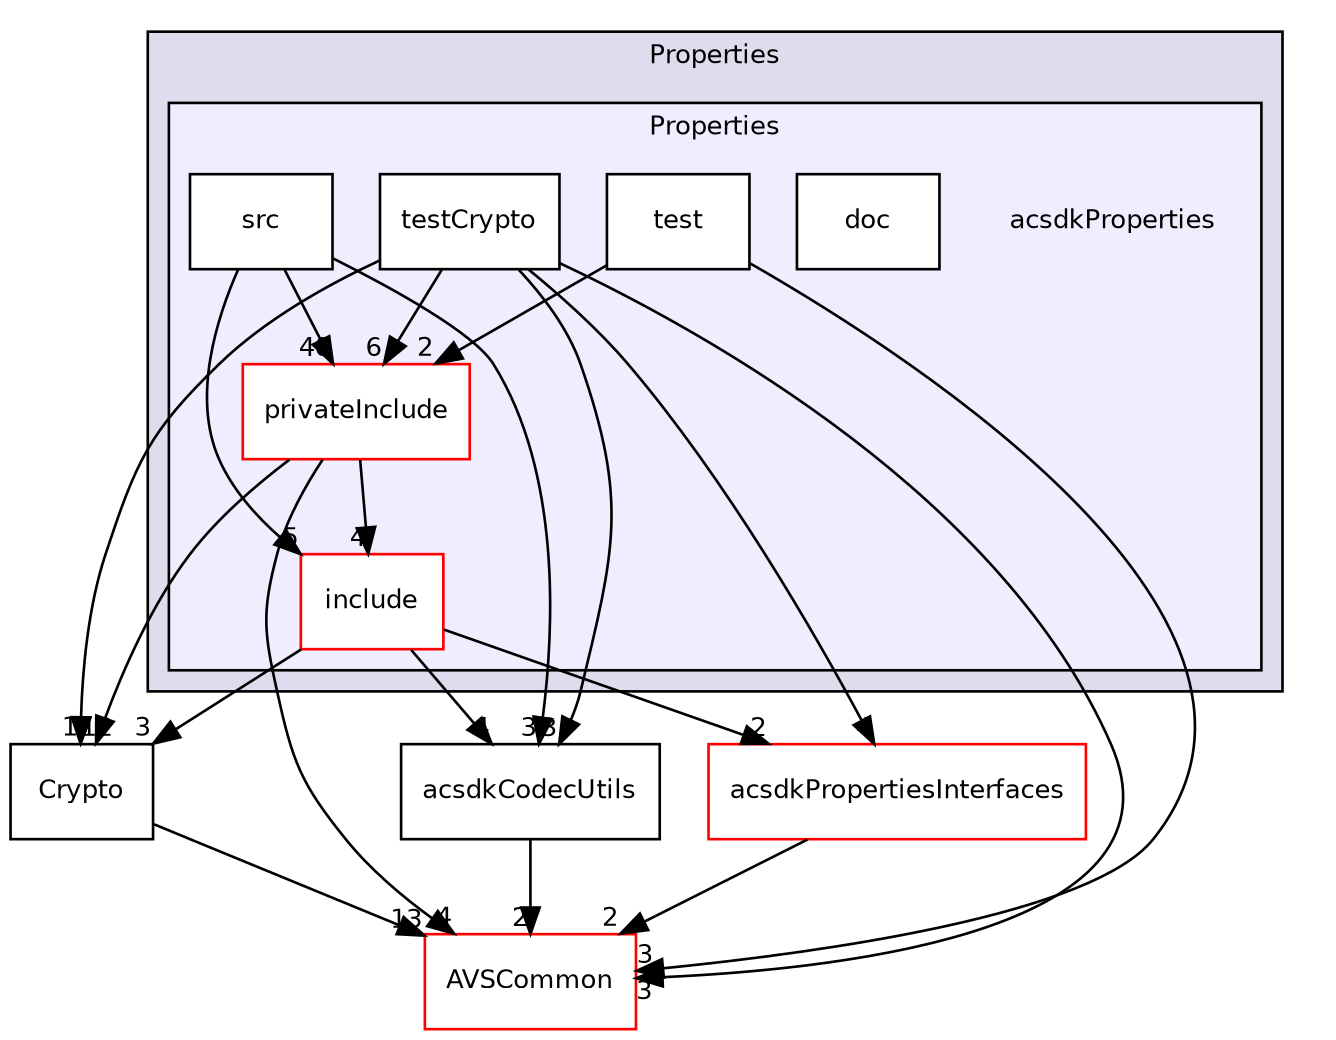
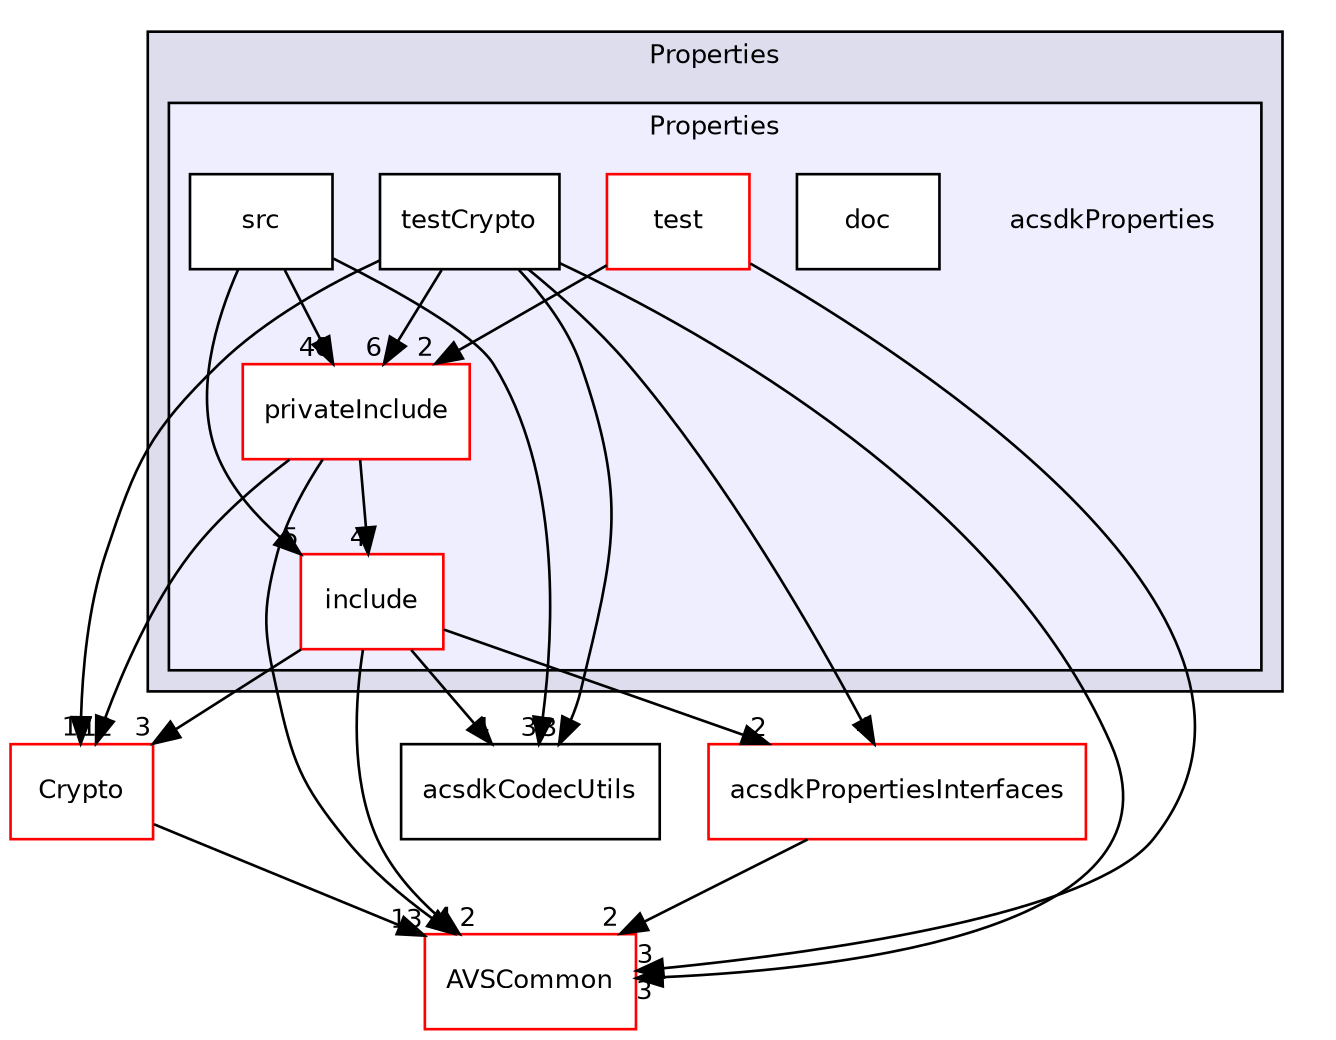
(678, 222) -> (678, 222)
(82, 792) -> (82, 792)
(530, 874) -> (363, 795)
